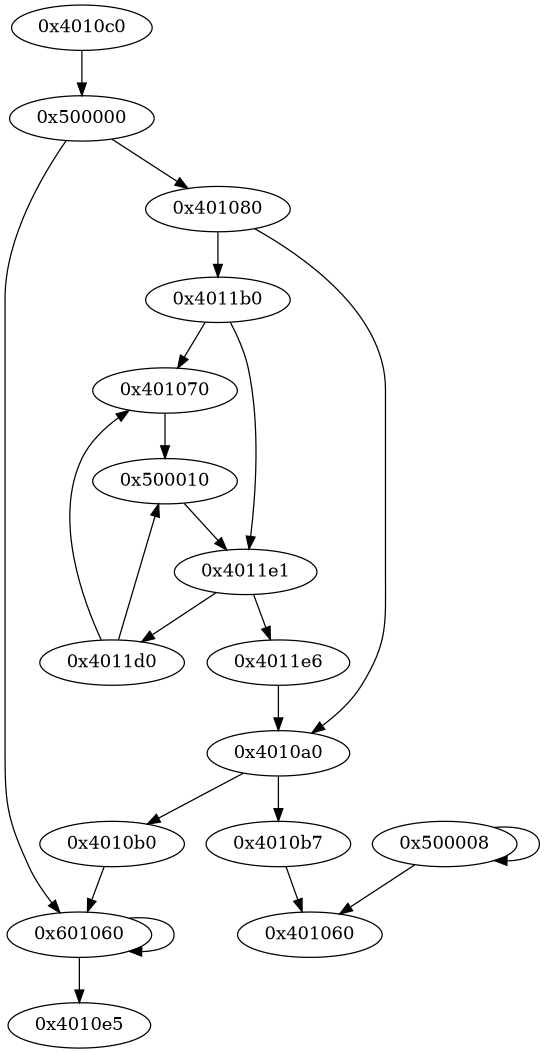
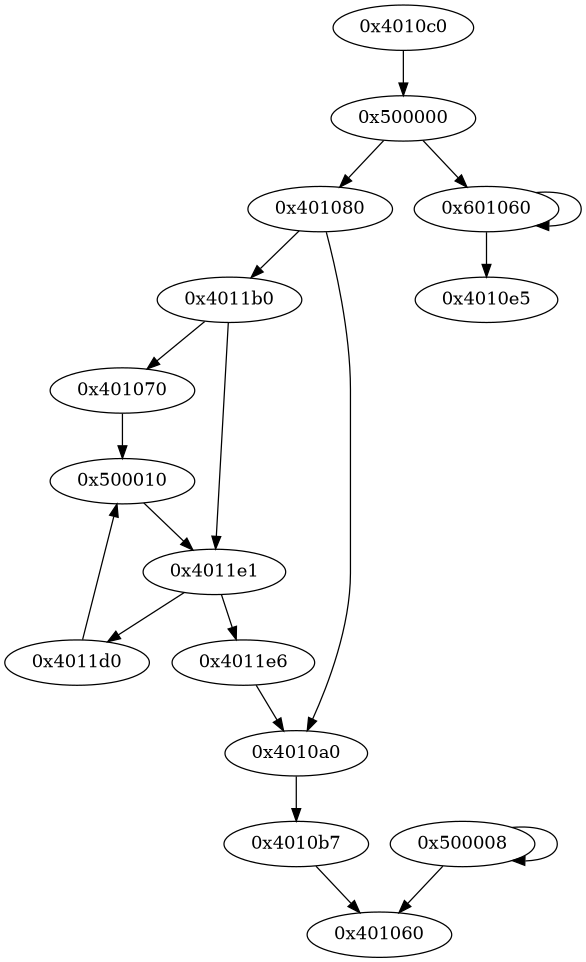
(70, 523) -> none
(112, 844) -> none
